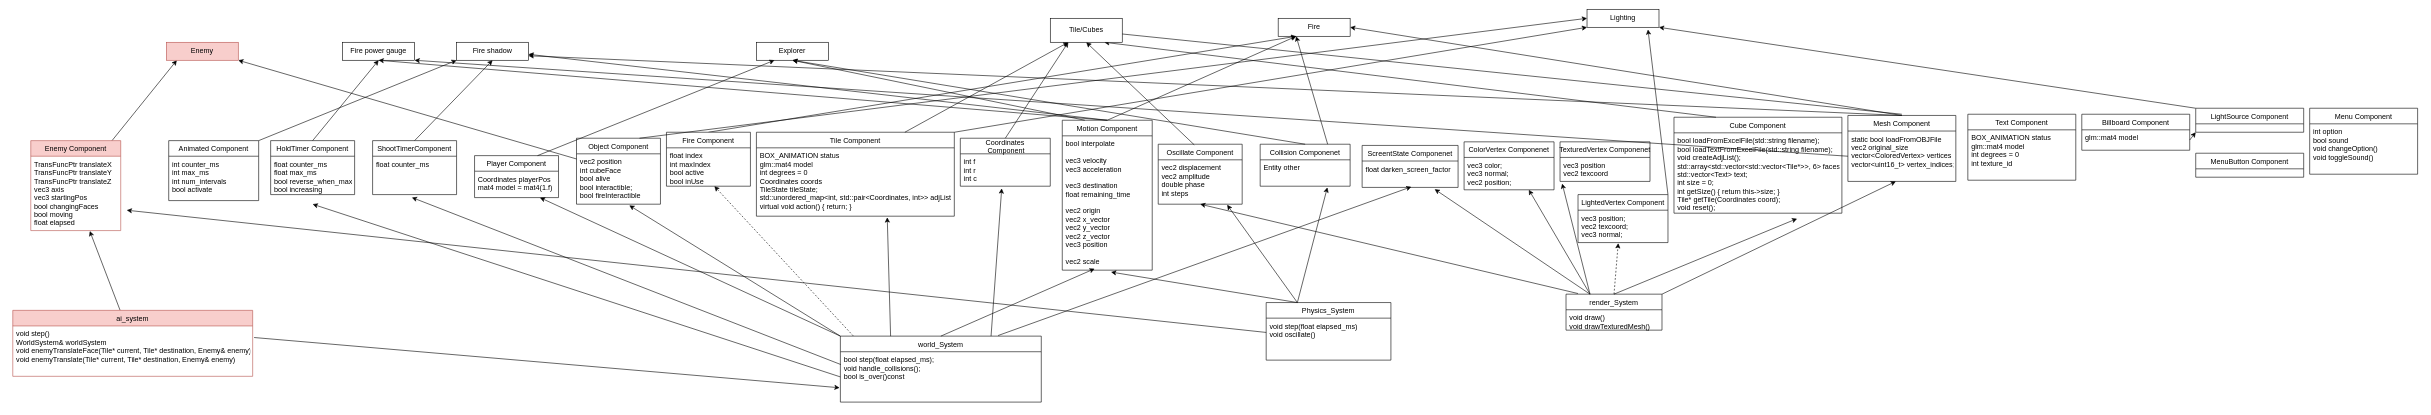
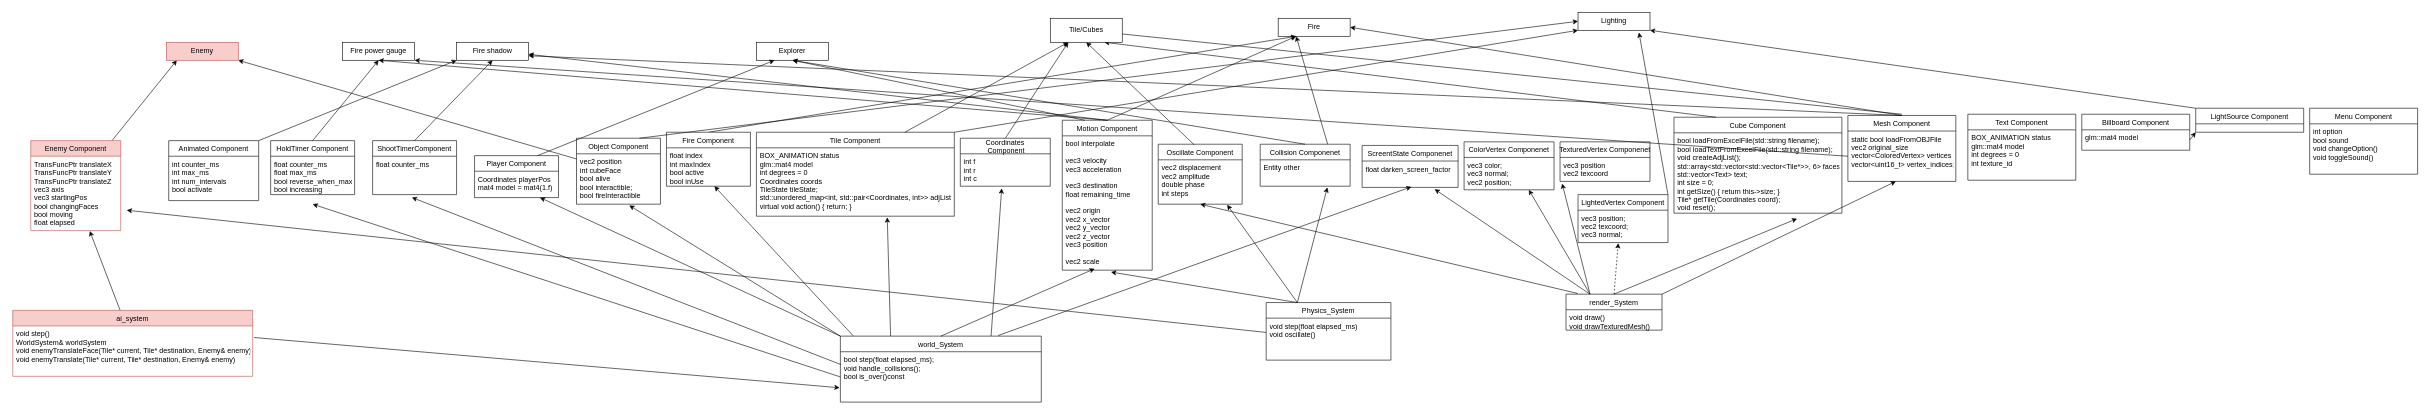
(1623, 18) -> (1614, 21)
(2250, 165) -> none
(784, 261) -> (784, 261)
